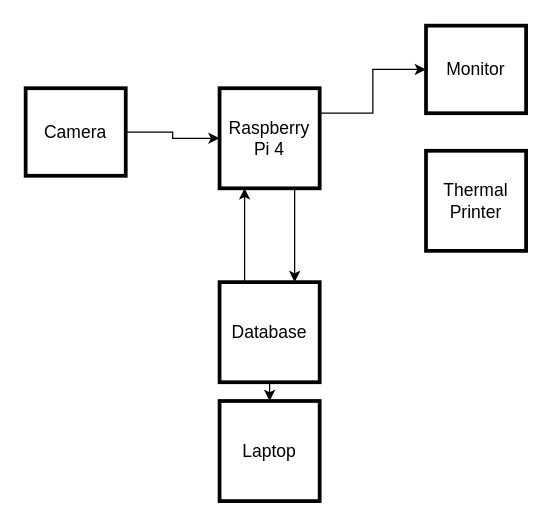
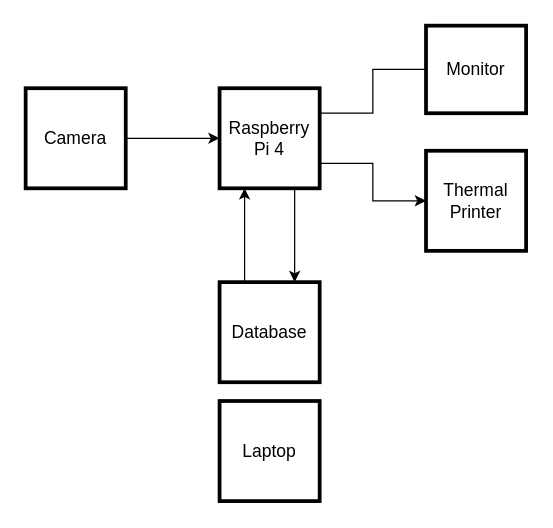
(416, 69) -> (419, 69)
(76, 132) -> (76, 138)
none -> (373, 178)
(269, 387) -> none
